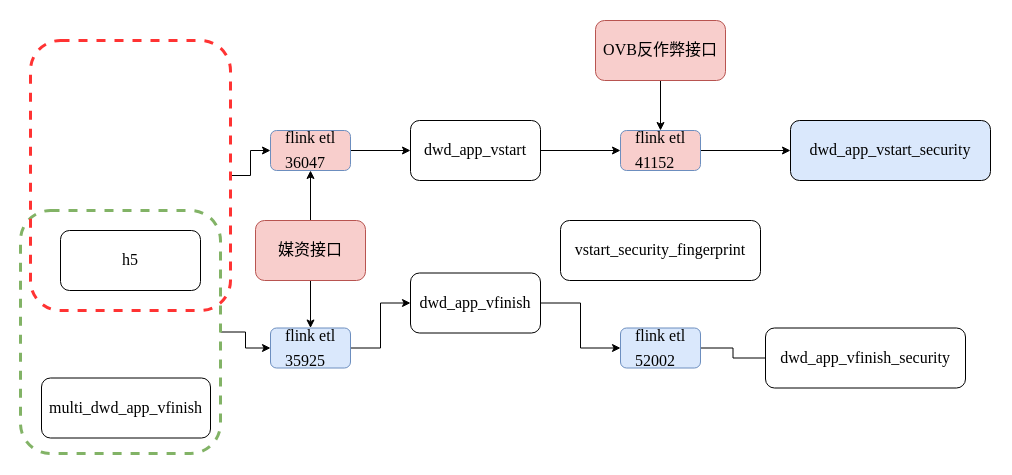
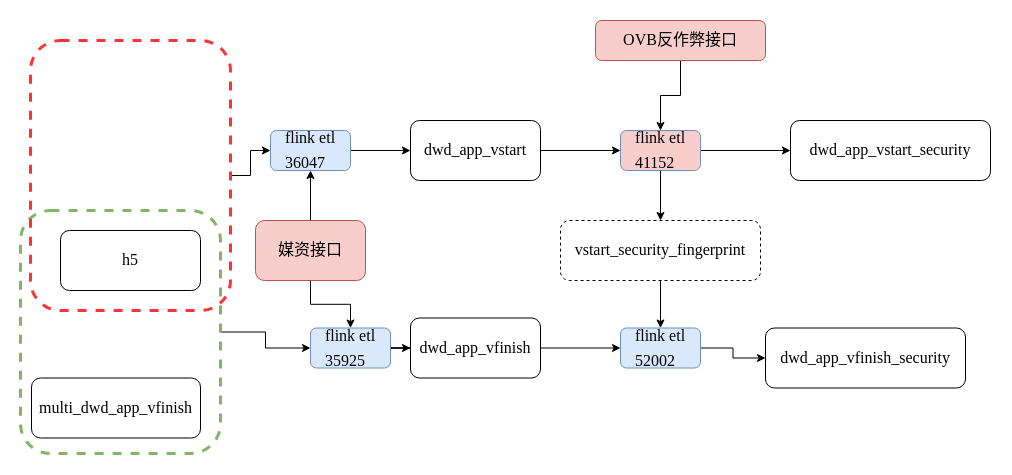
(661, 51) -> (681, 41)
(311, 151) -> (311, 151)
(891, 151) -> (891, 151)
none -> (661, 192)
(661, 251) -> (661, 251)
none -> (661, 301)
(476, 303) -> (476, 348)
(311, 348) -> (351, 348)
(759, 358) -> (757, 358)
(126, 408) -> (116, 408)
